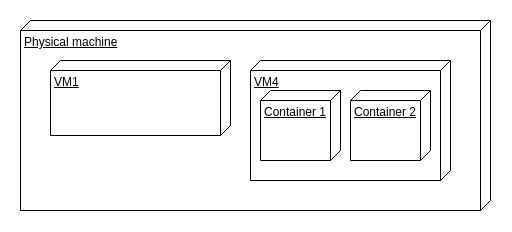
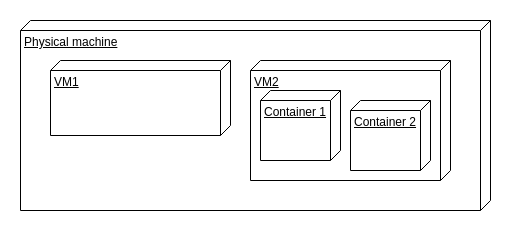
(265, 83) -> (265, 83)
(391, 126) -> (391, 136)
